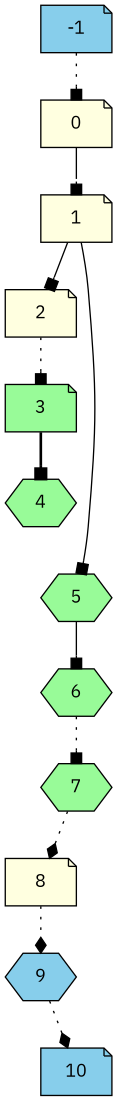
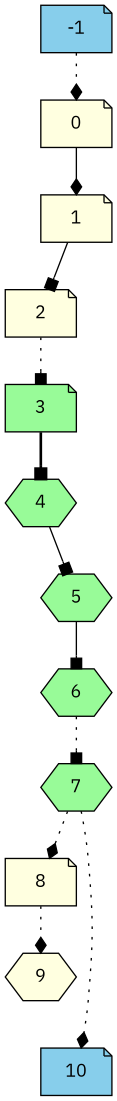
(76, 70) -> (76, 70)
(76, 163) -> (76, 163)
(95, 402) -> (56, 544)
(41, 977) -> (41, 977)
(56, 1017) -> (92, 922)
